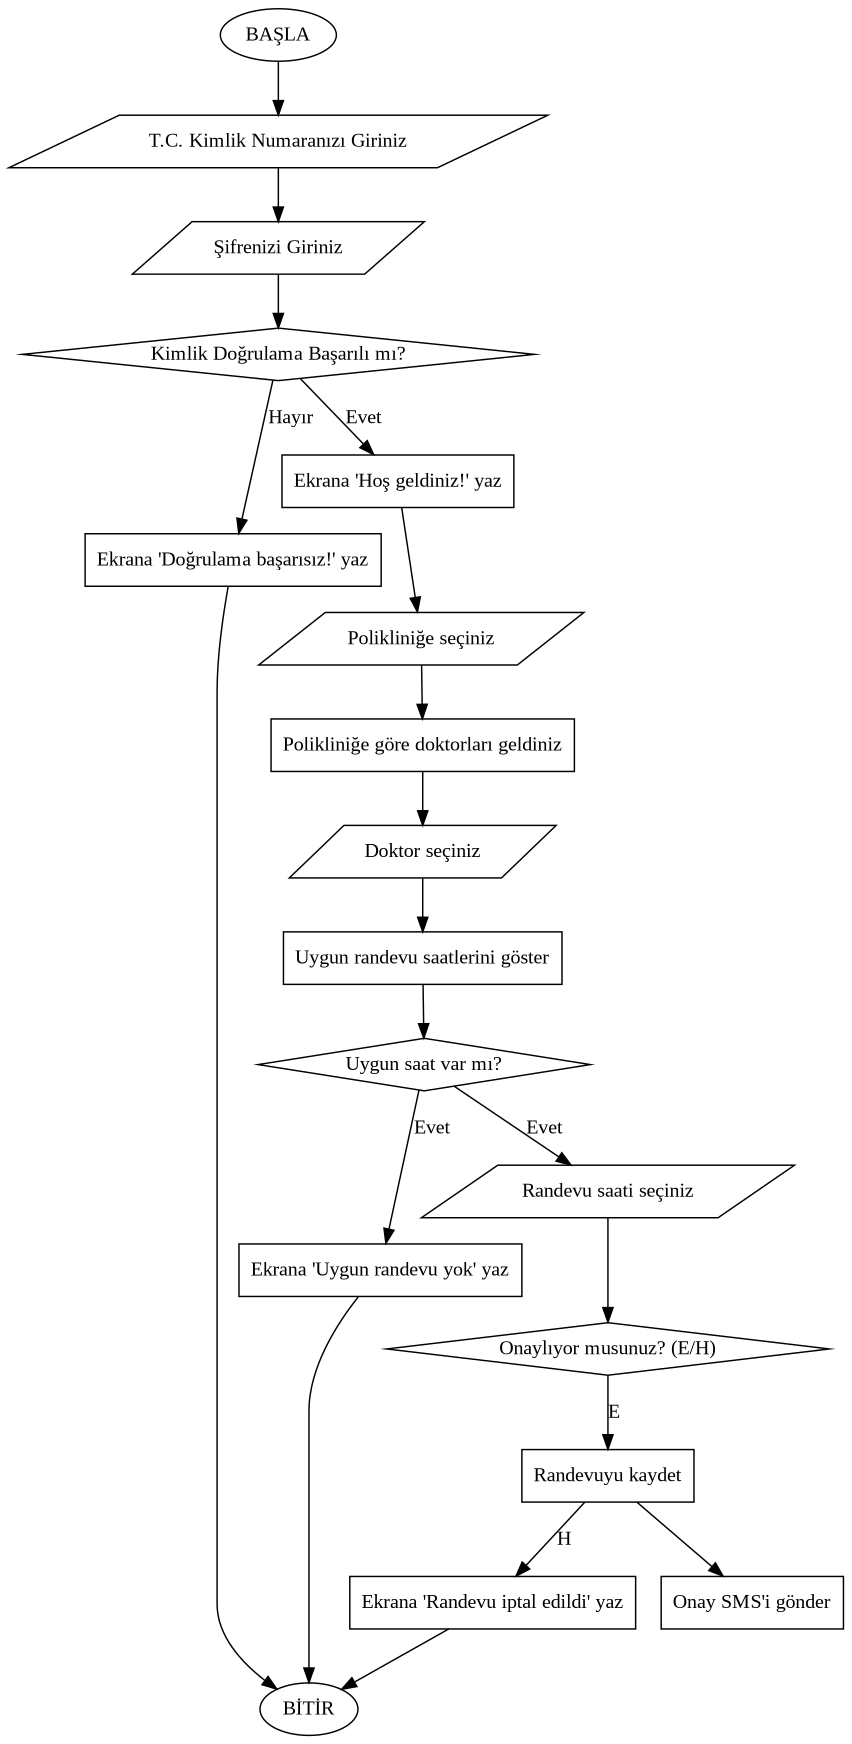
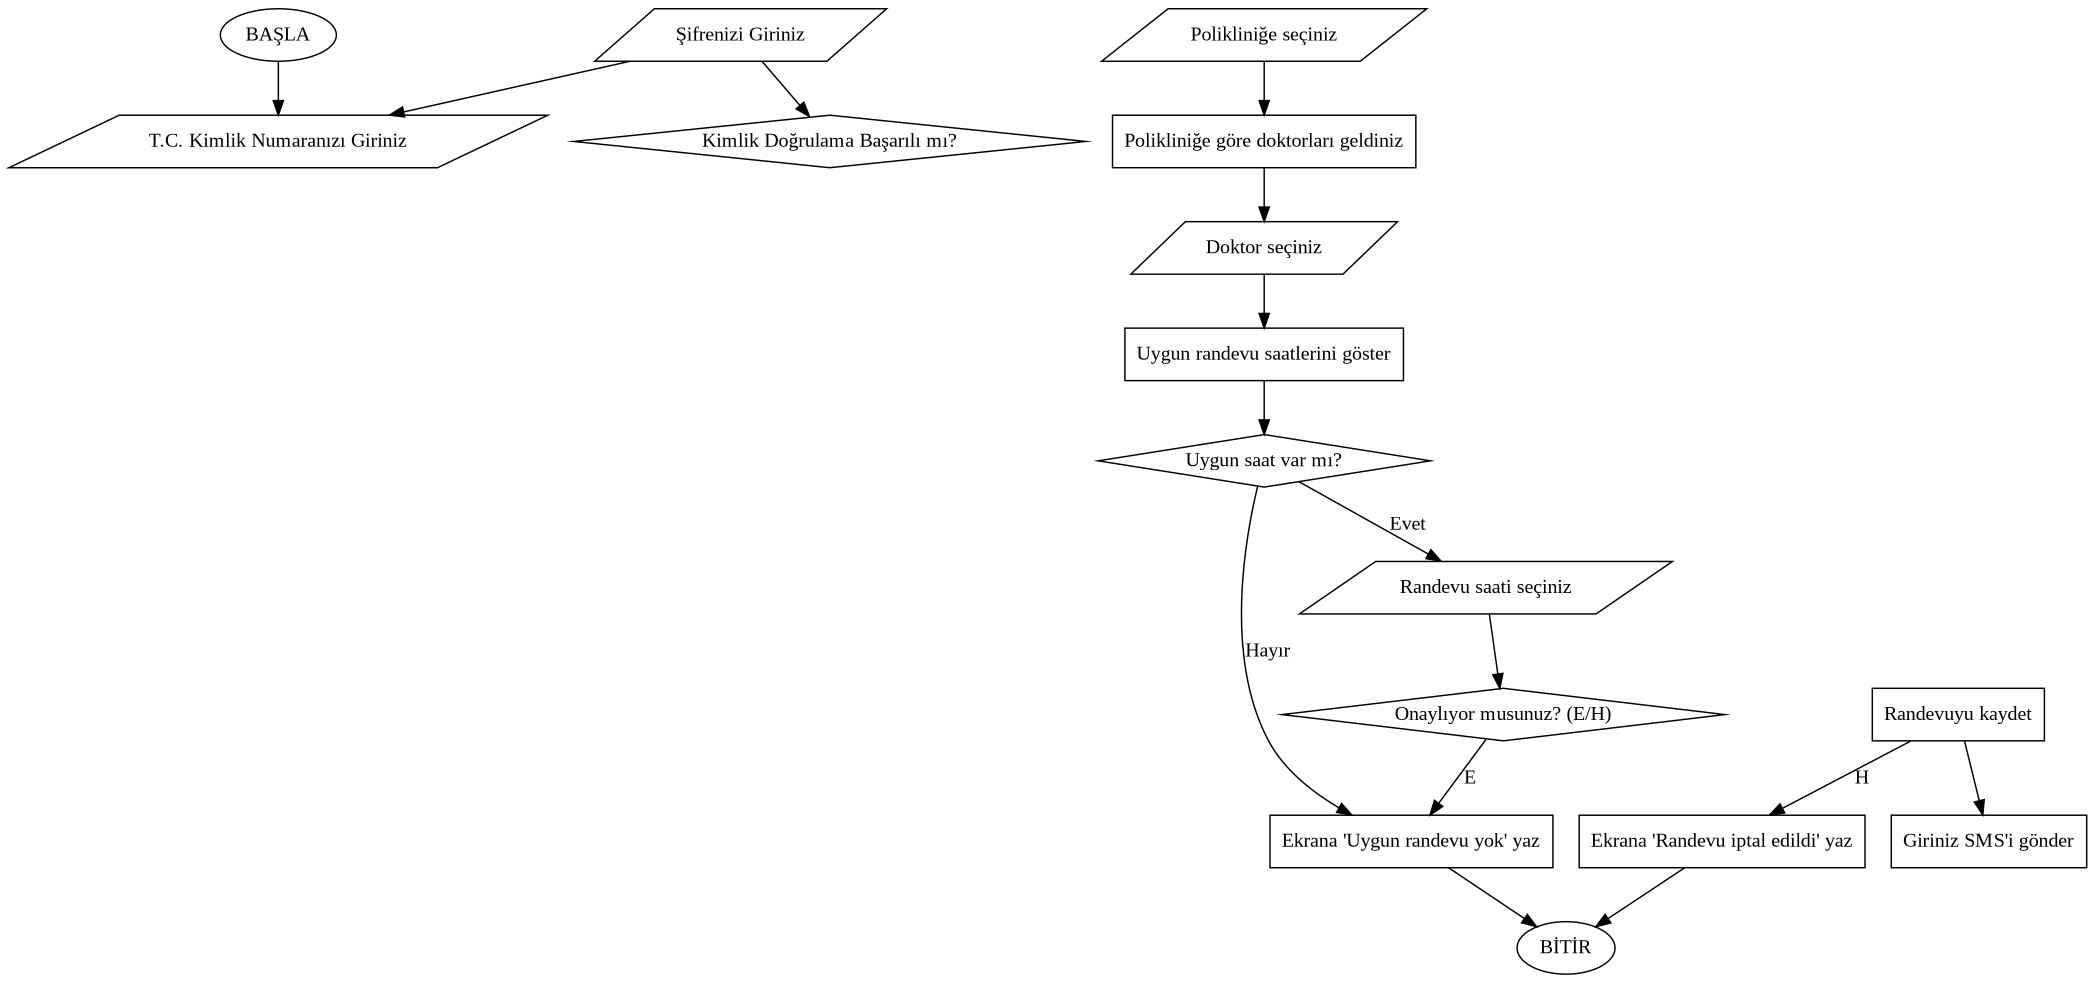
(278, 187) -> (517, 87)
(398, 481) -> none
(233, 560) -> none
(432, 1128) -> (1268, 651)
(608, 1405) -> (1463, 771)
(752, 1603) -> (1989, 841)
